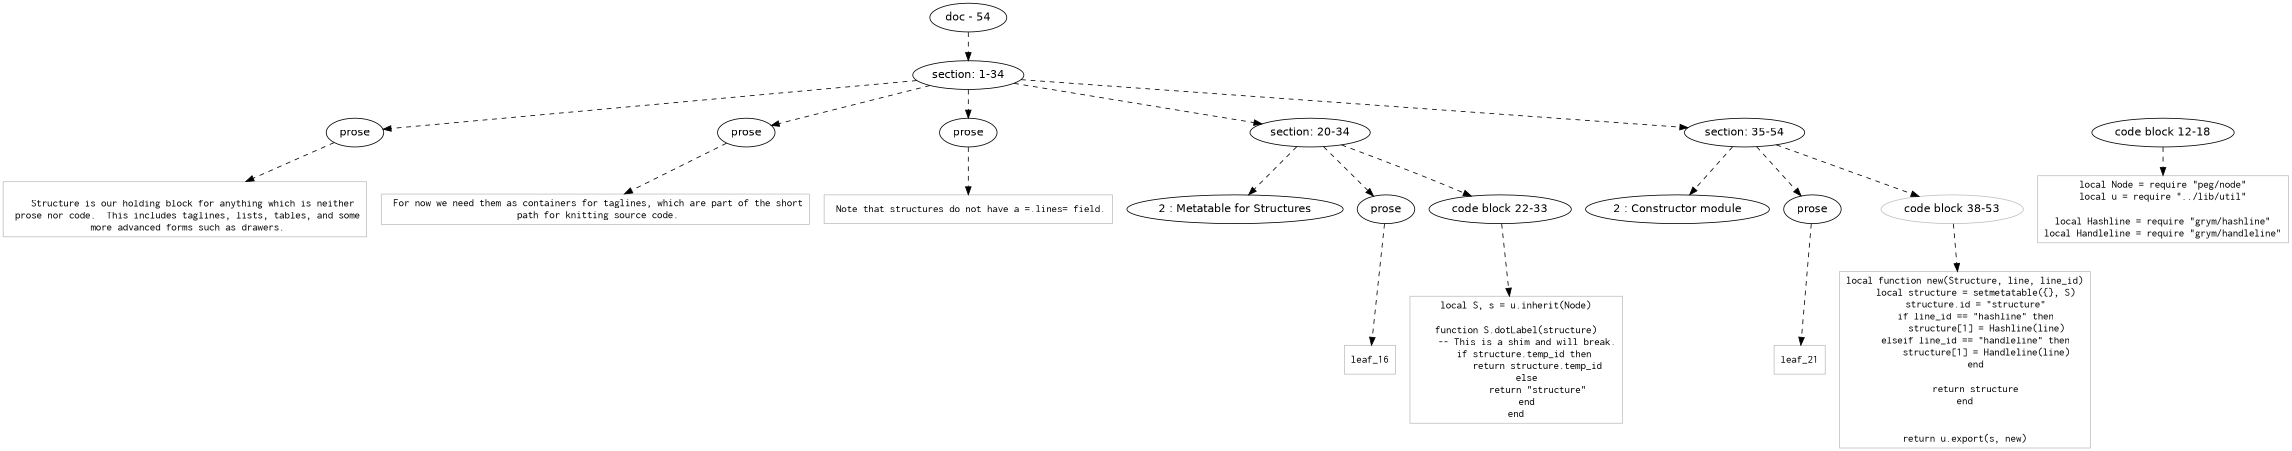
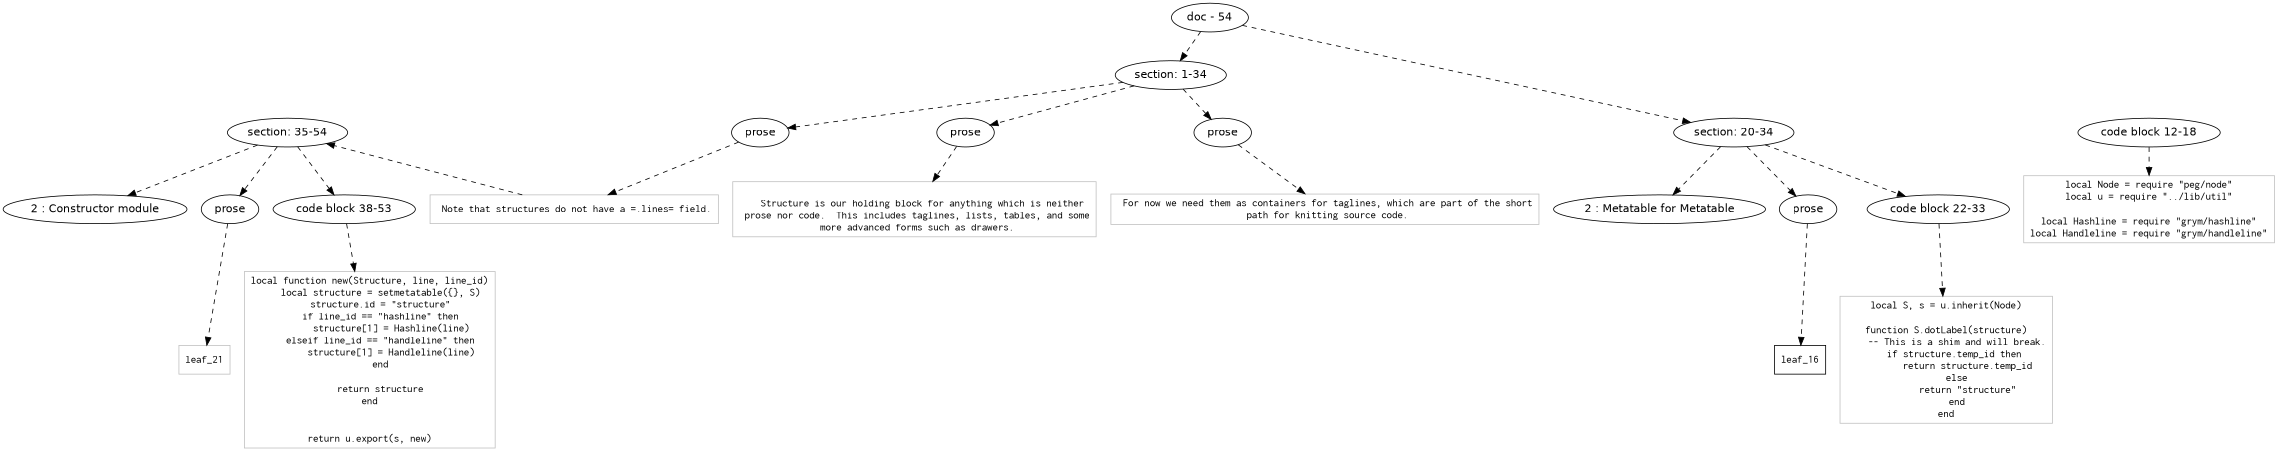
(1134, 103) -> (1462, 73)
(1350, 103) -> (428, 170)
(1235, 209) -> (1660, 209)
(1952, 209) -> (344, 209)
(1370, 360) -> (1800, 360)
